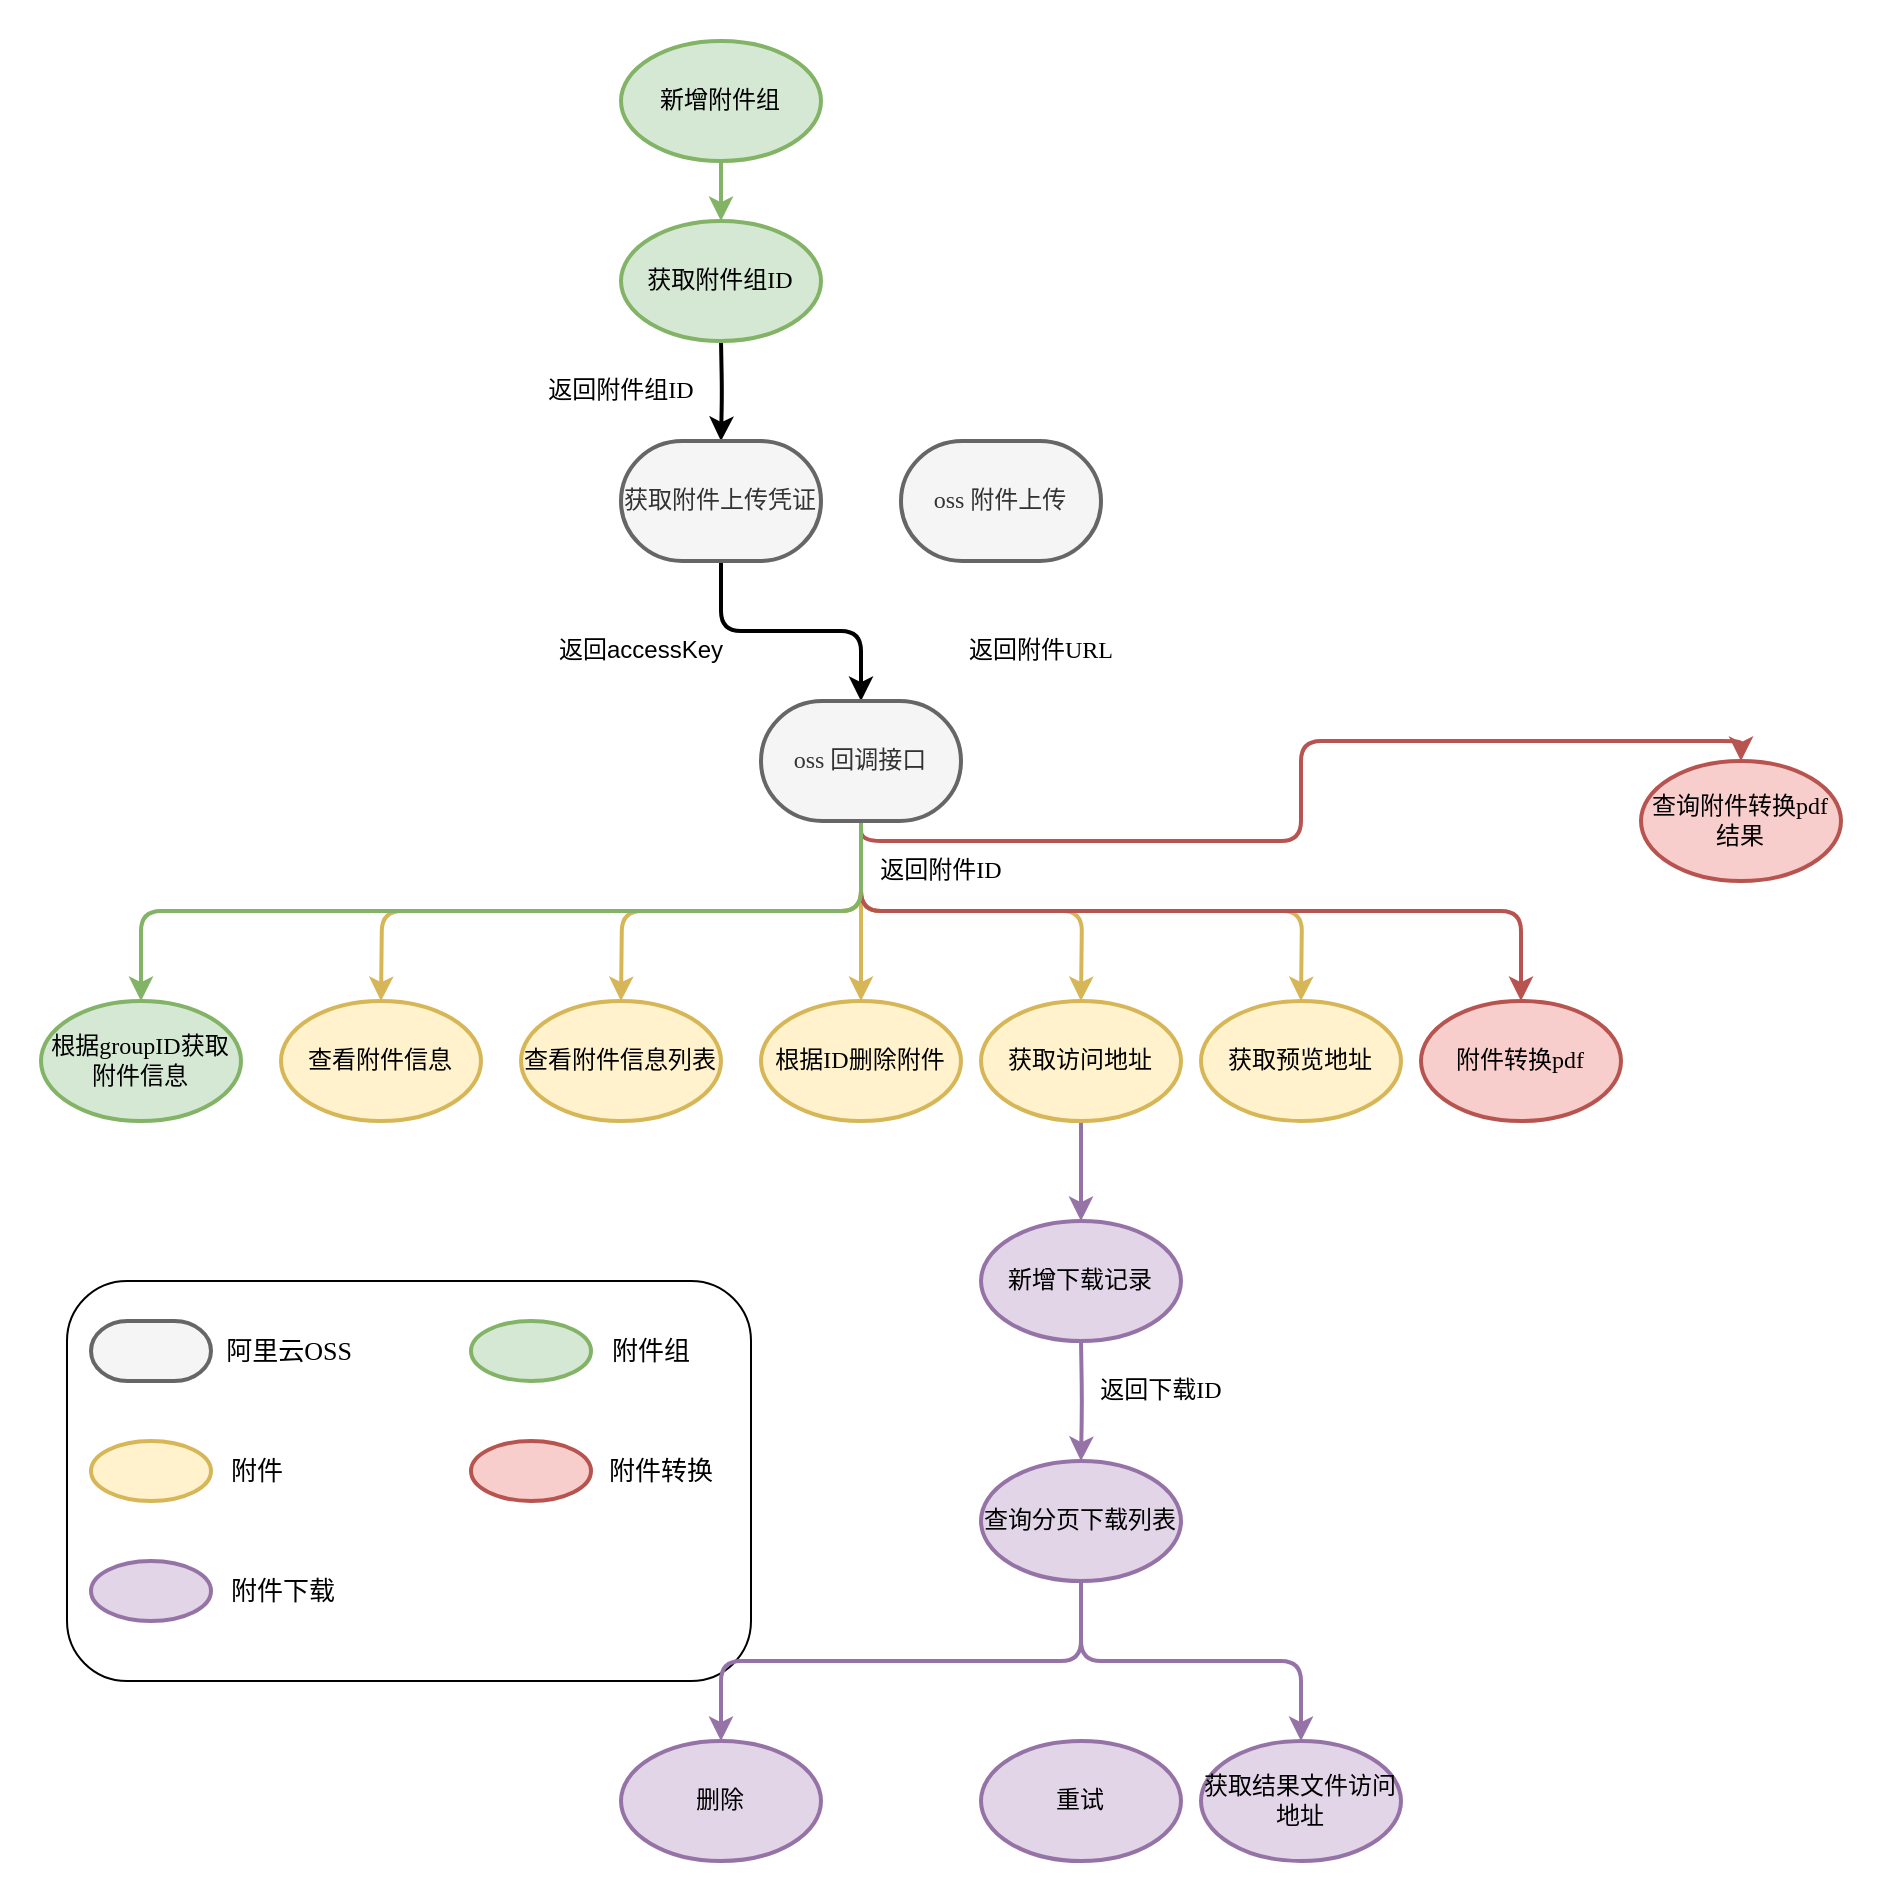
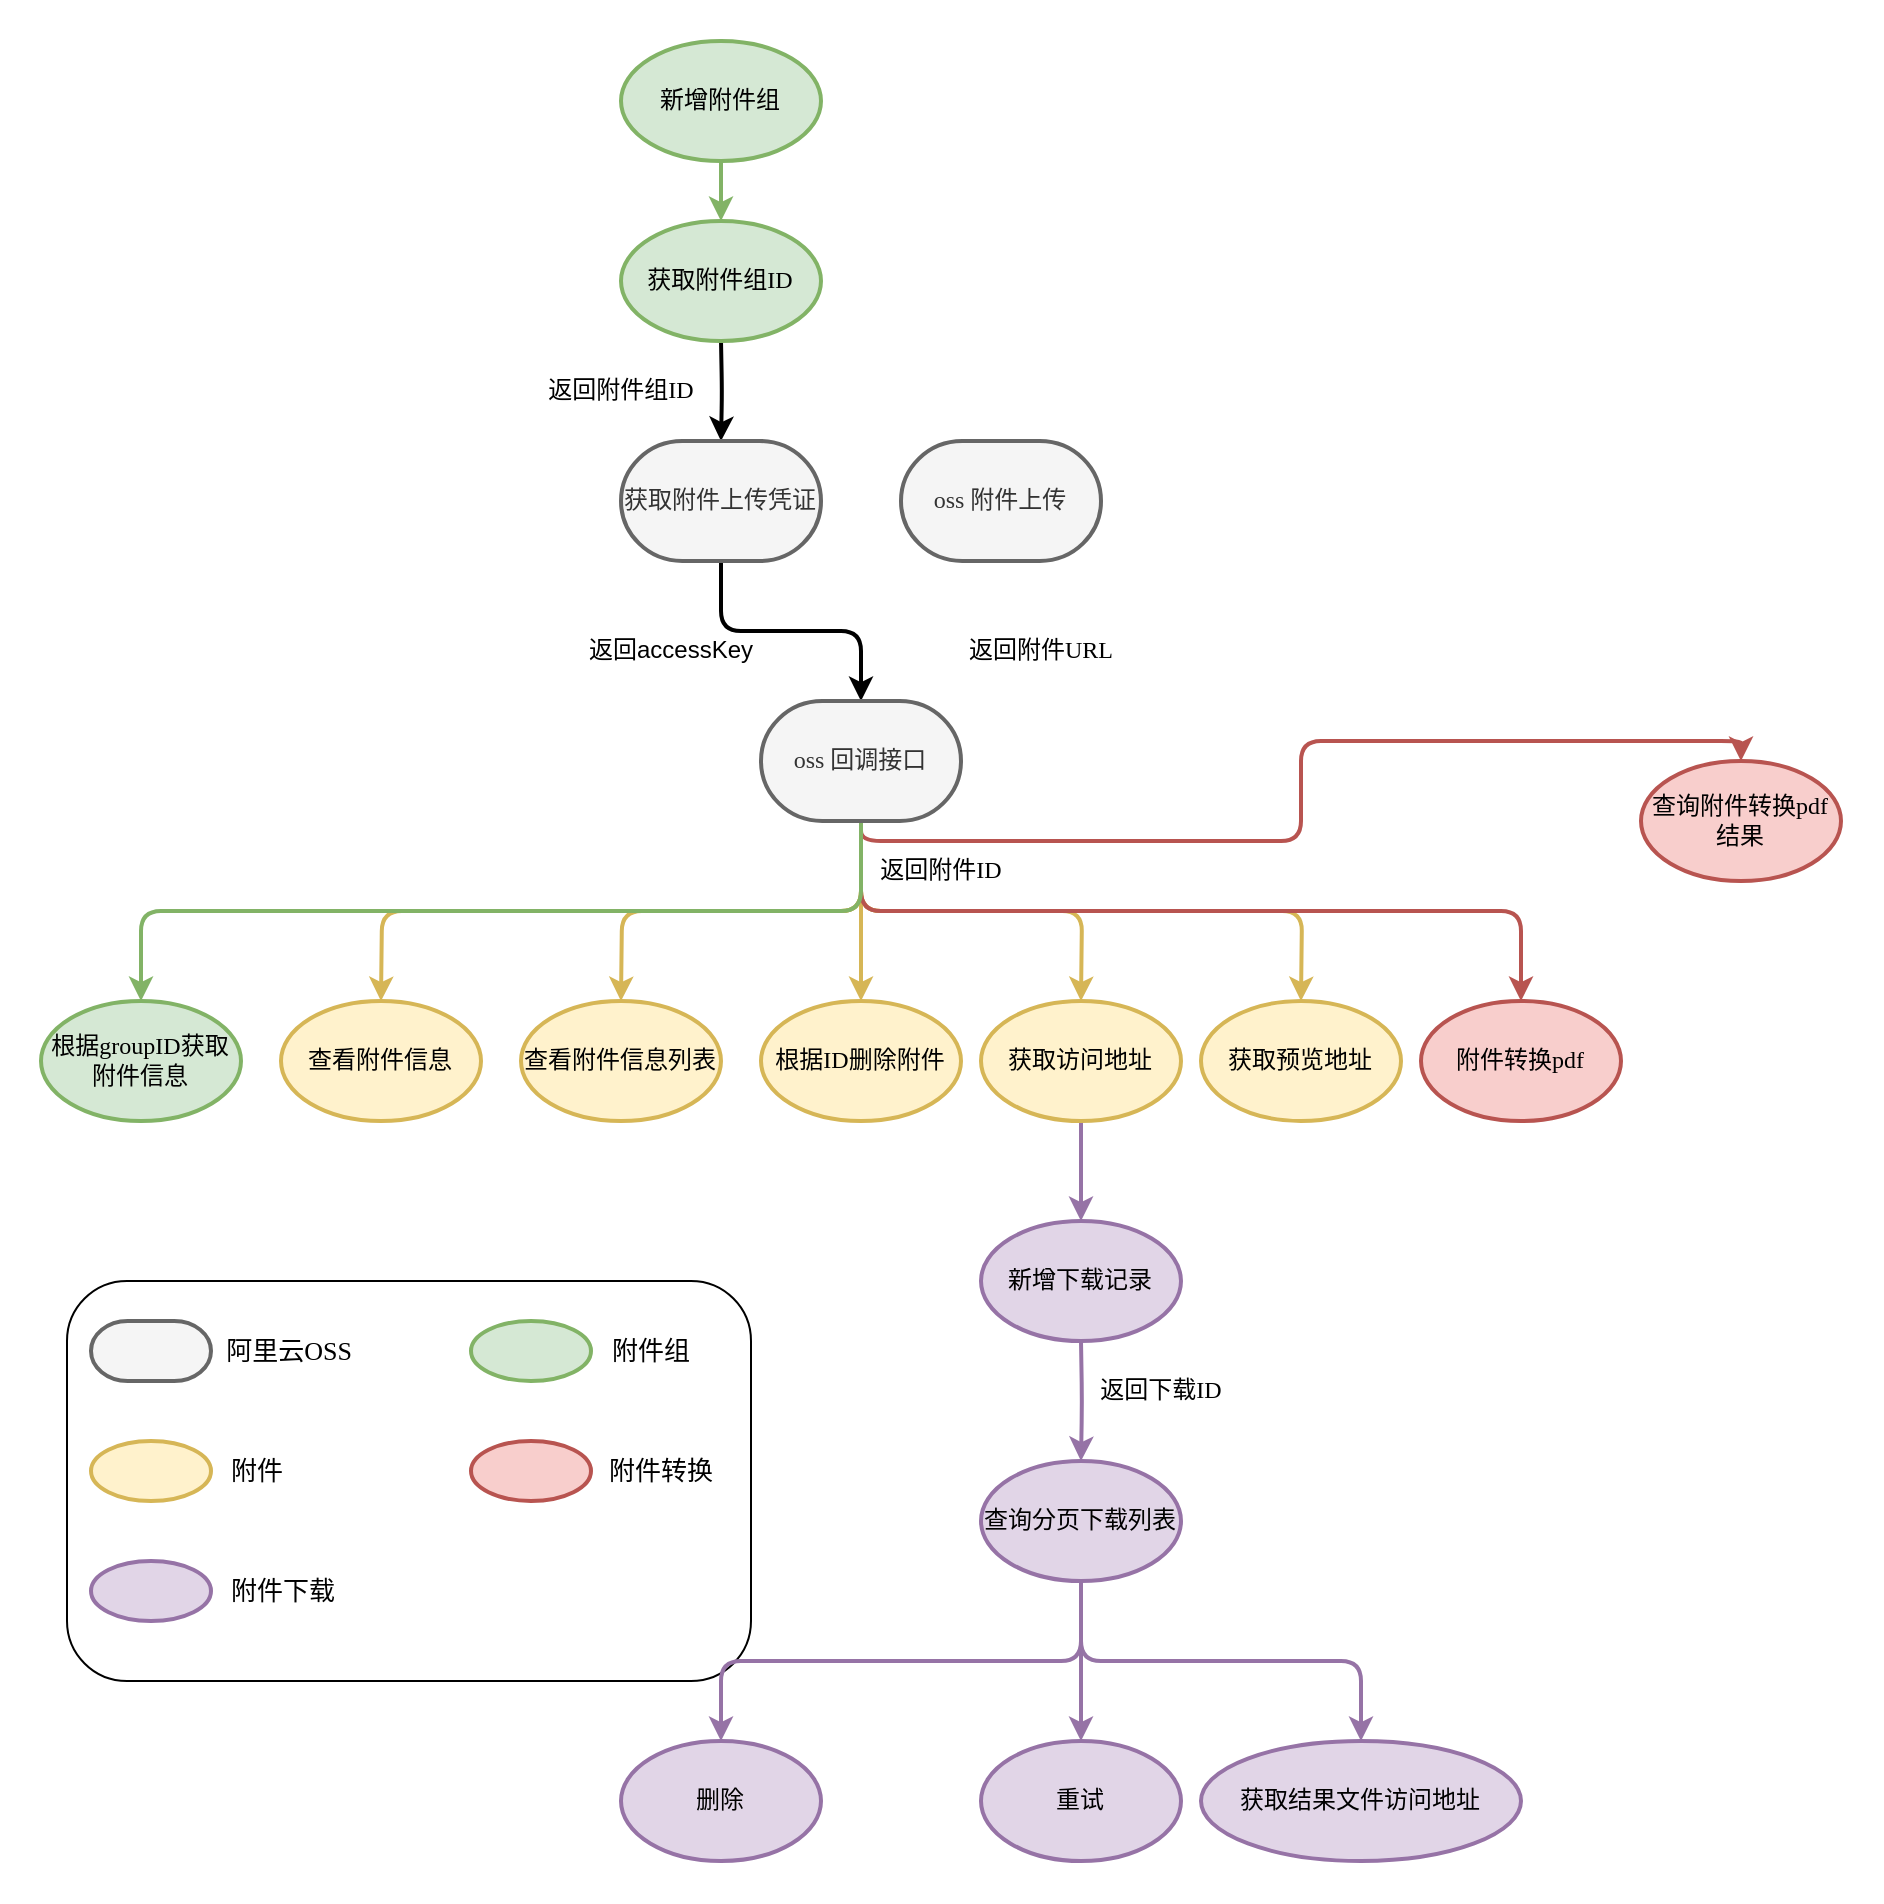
(641, 651) -> (671, 651)
none -> (1081, 1689)
(1301, 1801) -> (1361, 1801)
